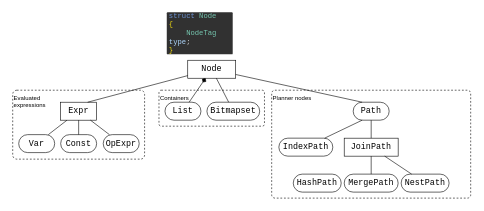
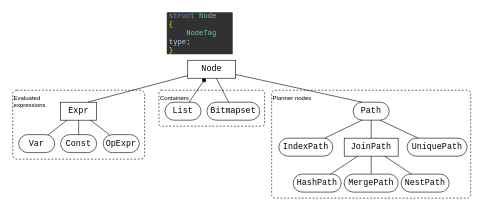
none -> (399, 129)
none -> (437, 147)
none -> (344, 165)
